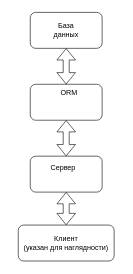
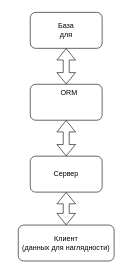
(66, 30) -> (66, 30)
(63, 168) -> (66, 174)
(66, 243) -> (66, 243)
